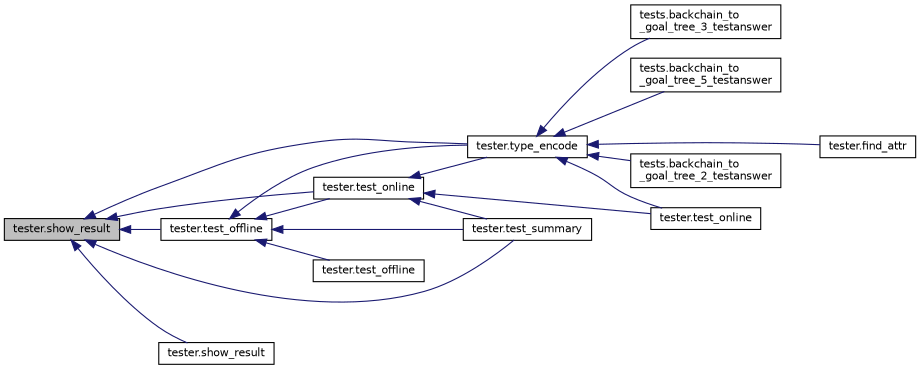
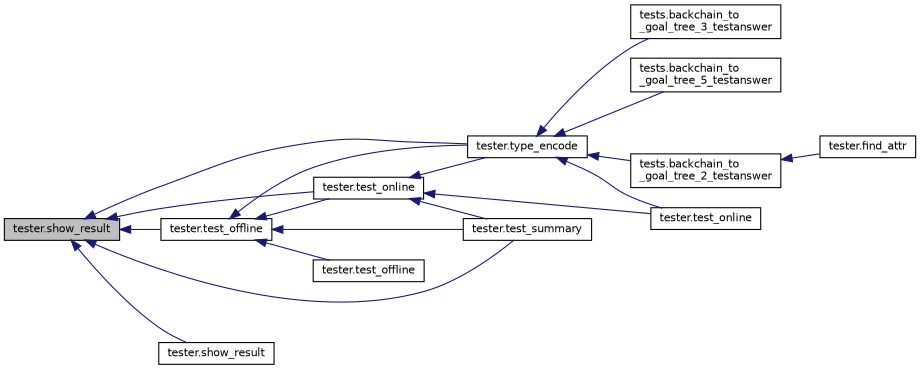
(709, 143) -> (806, 156)
